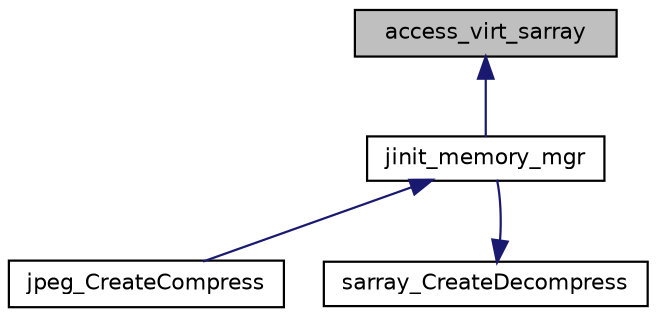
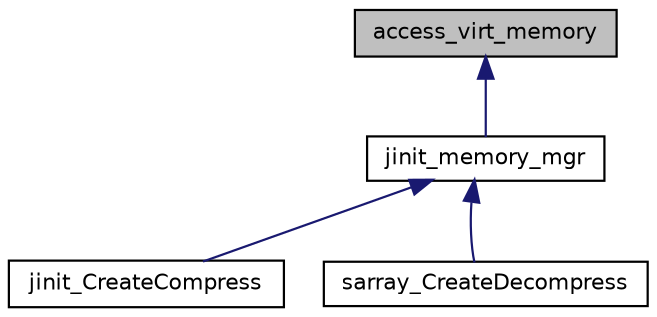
(486, 33) -> (486, 33)
(500, 210) -> (471, 233)
(146, 284) -> (146, 284)
